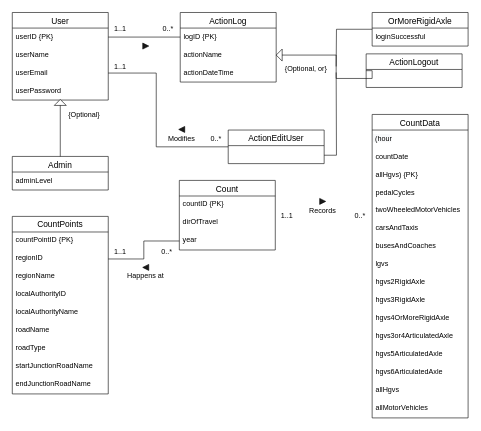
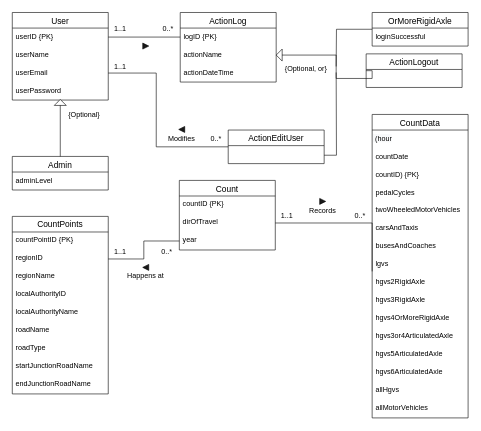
(399, 174) -> (401, 174)
none -> (324, 223)
